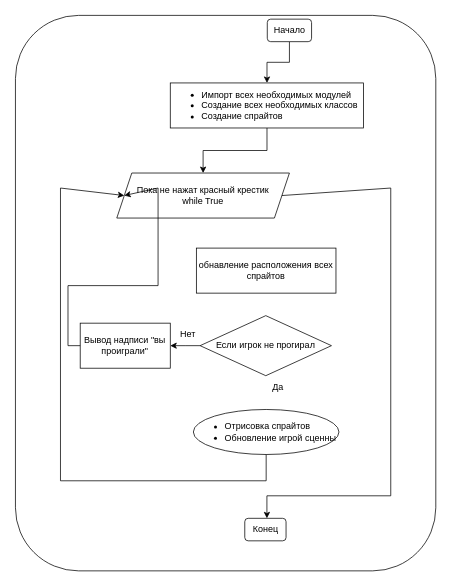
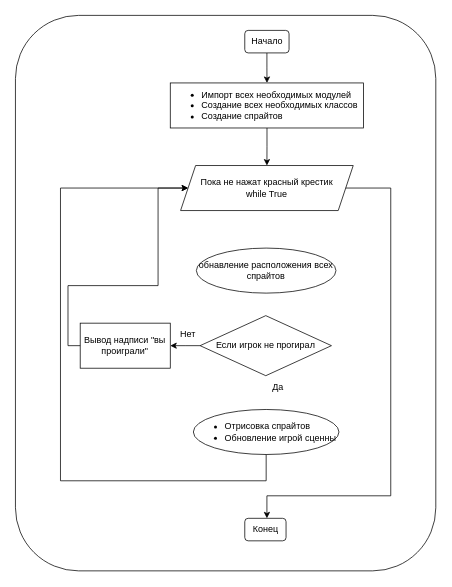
(289, 30) -> (267, 42)
(203, 195) -> (267, 188)
(266, 270) -> (266, 270)
